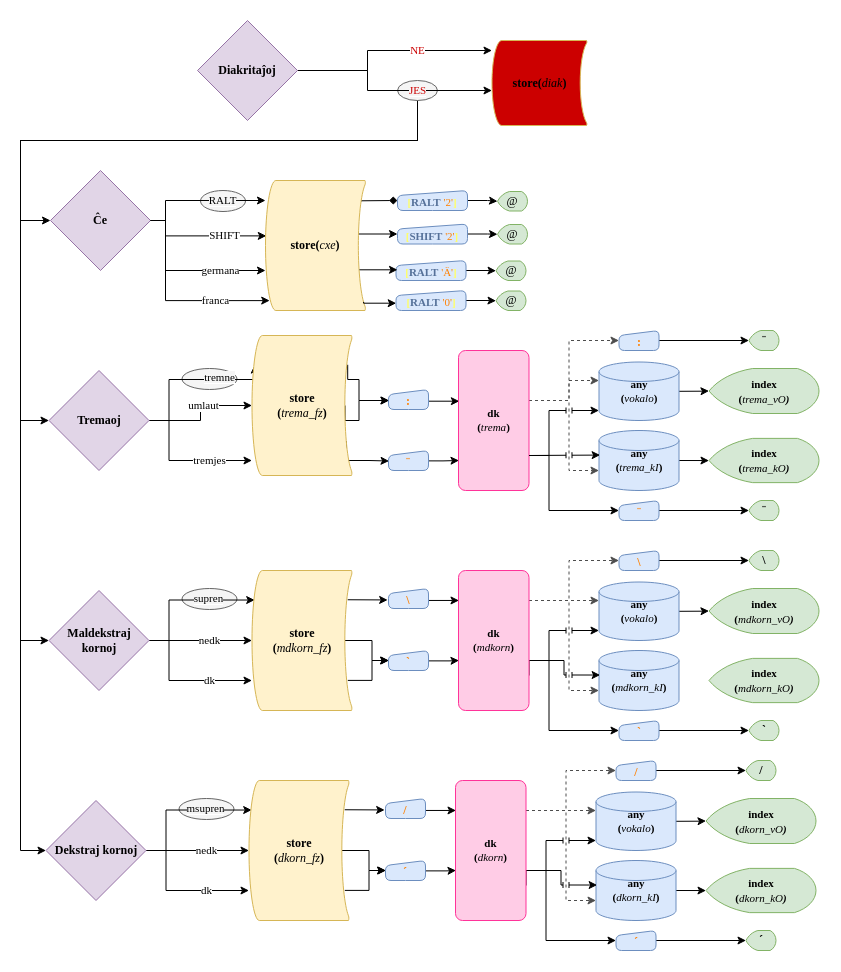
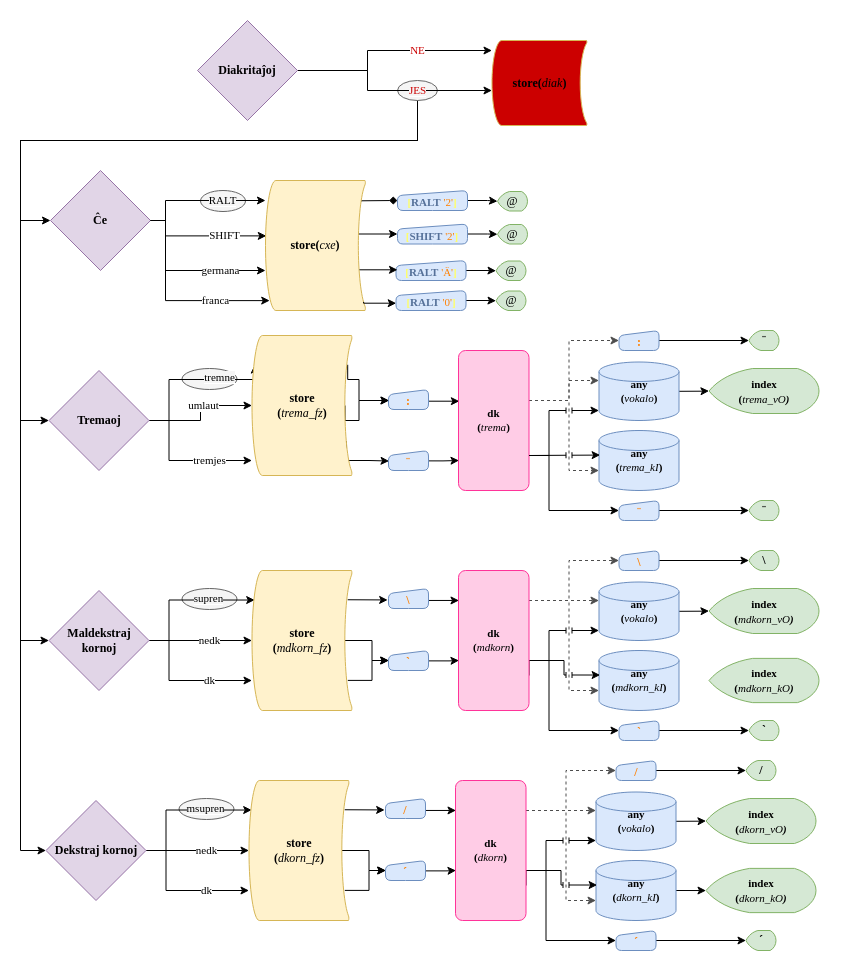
(690, 461) -> none
(764, 461) -> none
